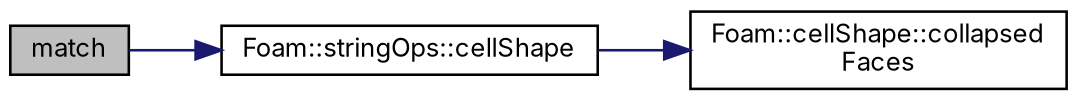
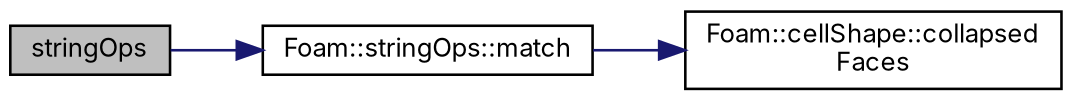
(70, 50) -> (90, 50)
(410, 50) -> (428, 50)
